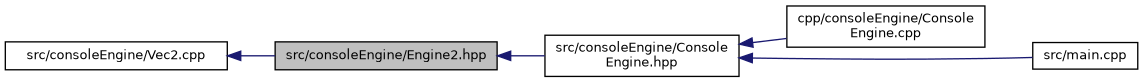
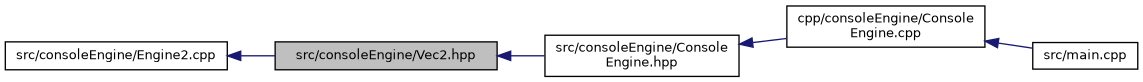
(116, 56) -> (116, 56)
(386, 56) -> (386, 56)
(893, 59) -> (1015, 46)
